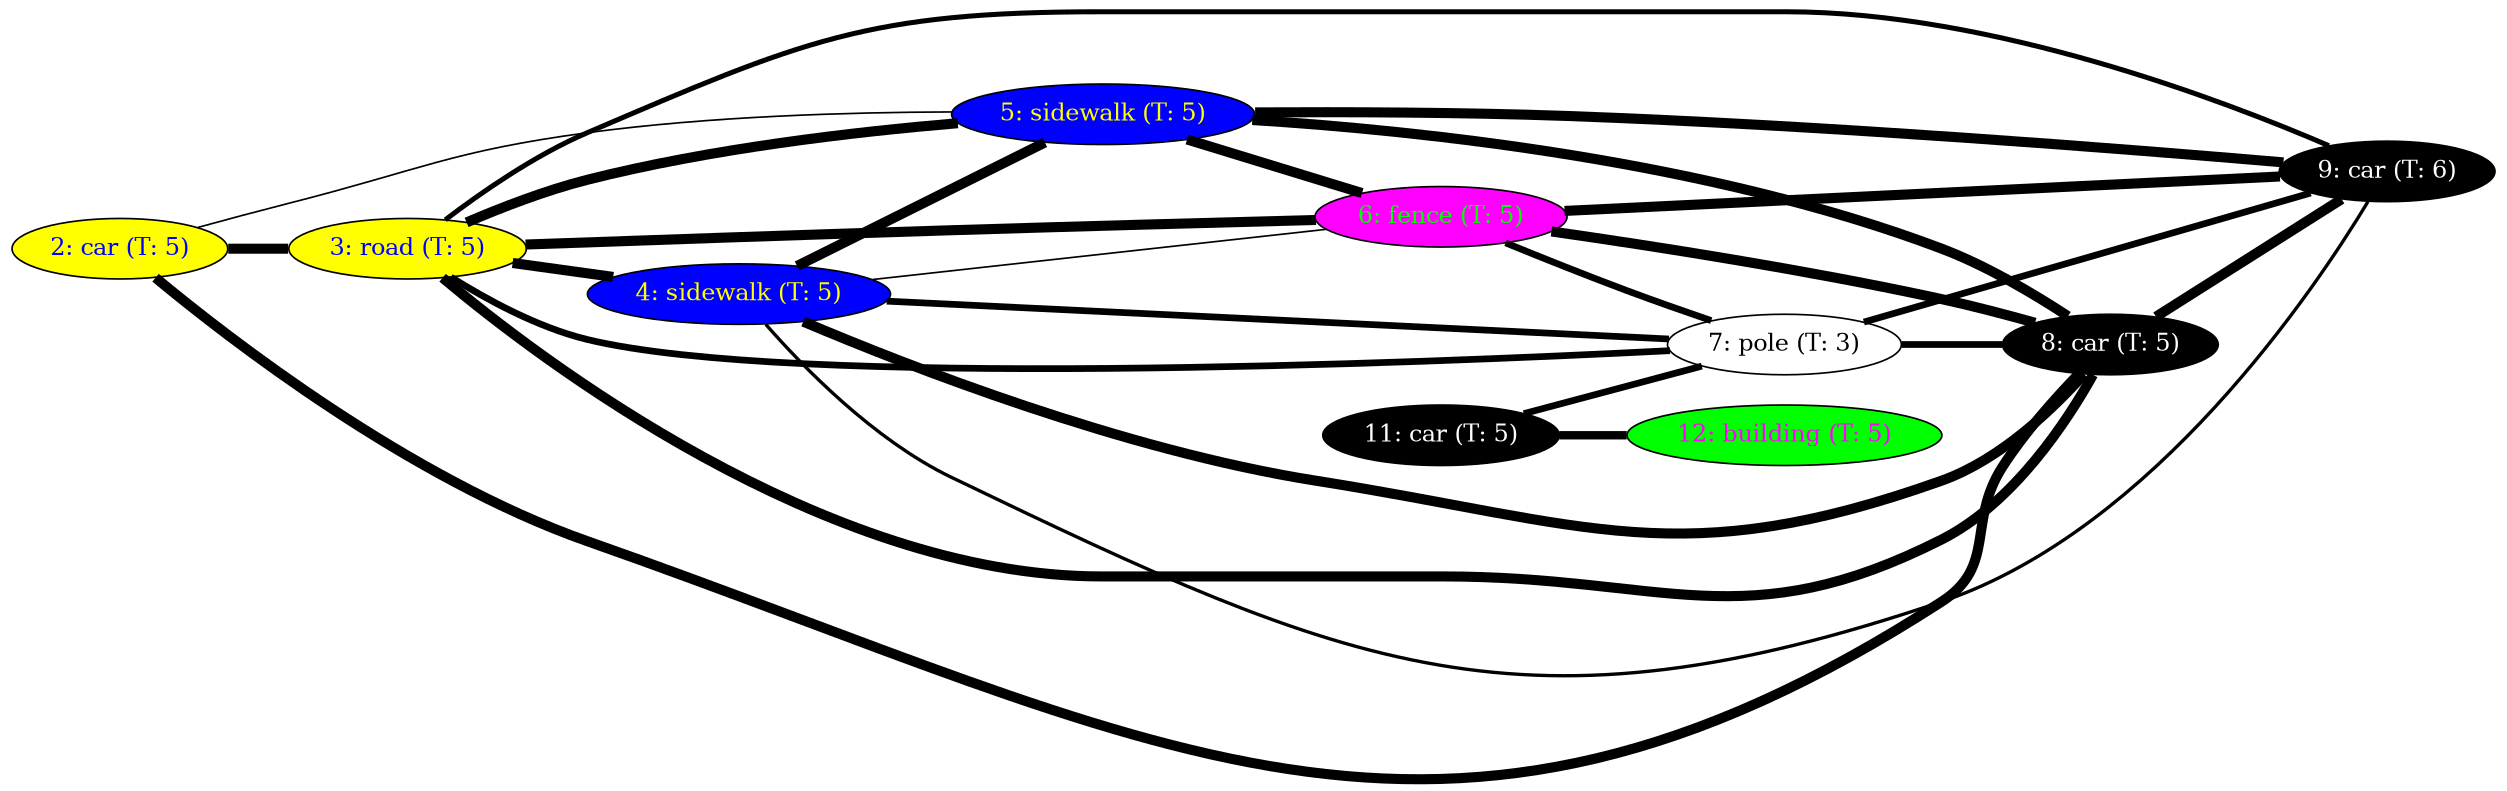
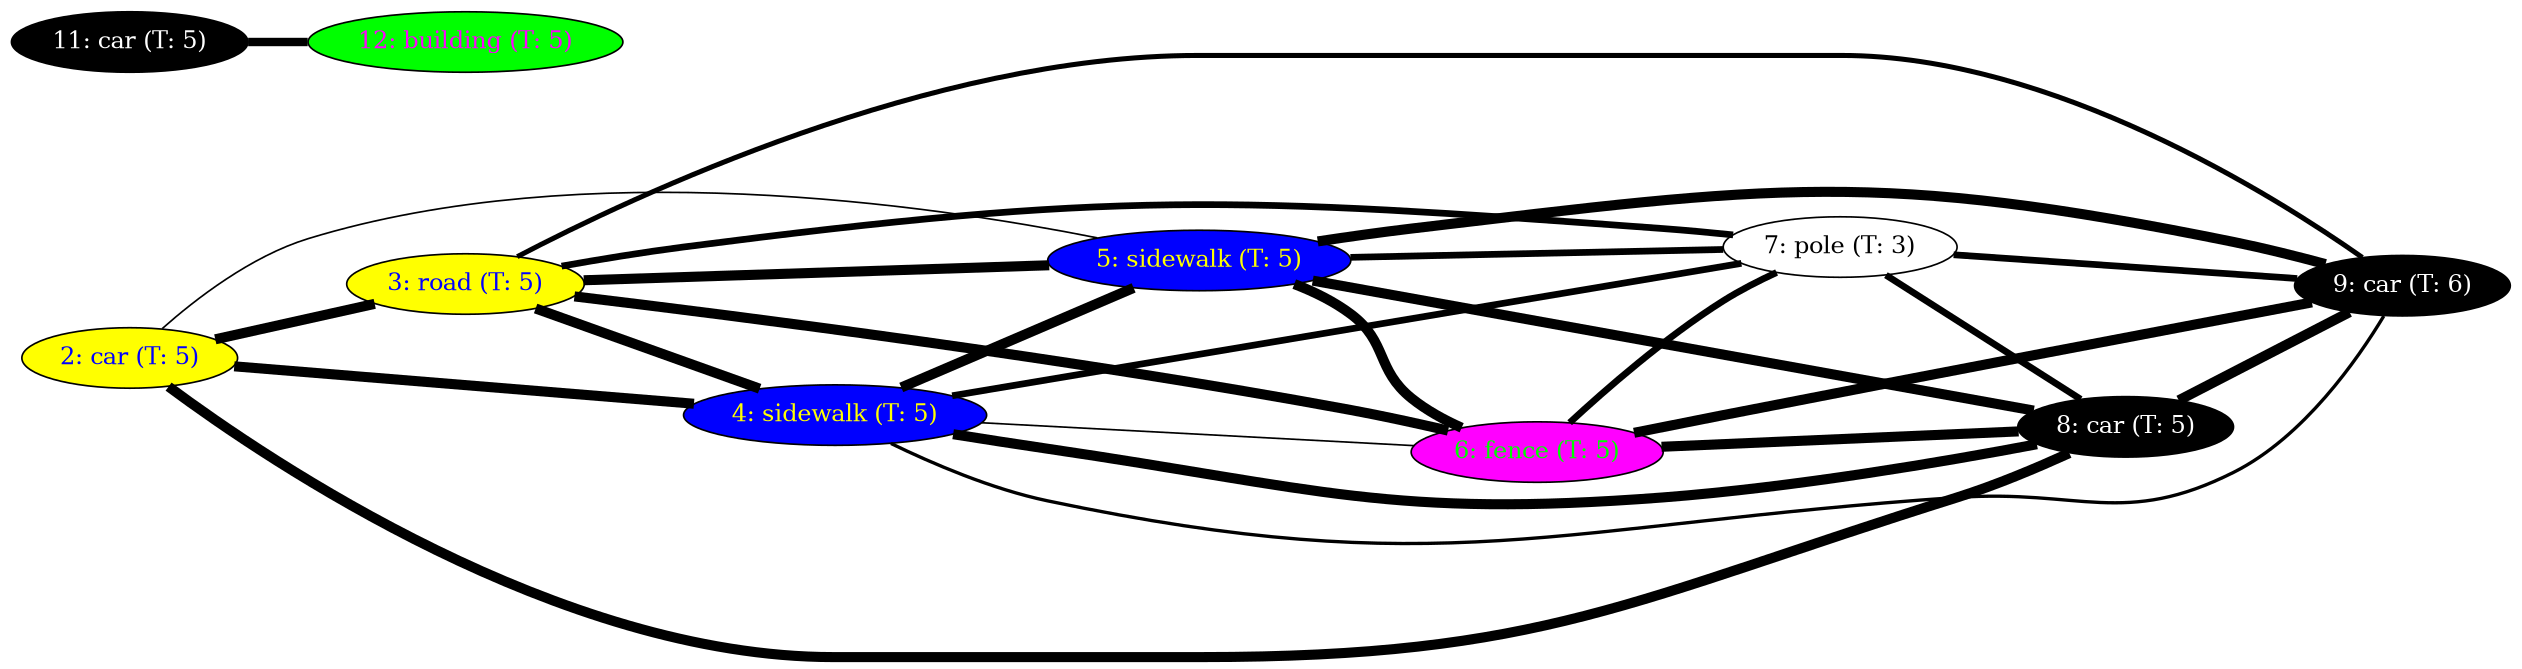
none -> (464, 385)
(1613, 390) -> (1537, 253)
(1272, 576) -> none
